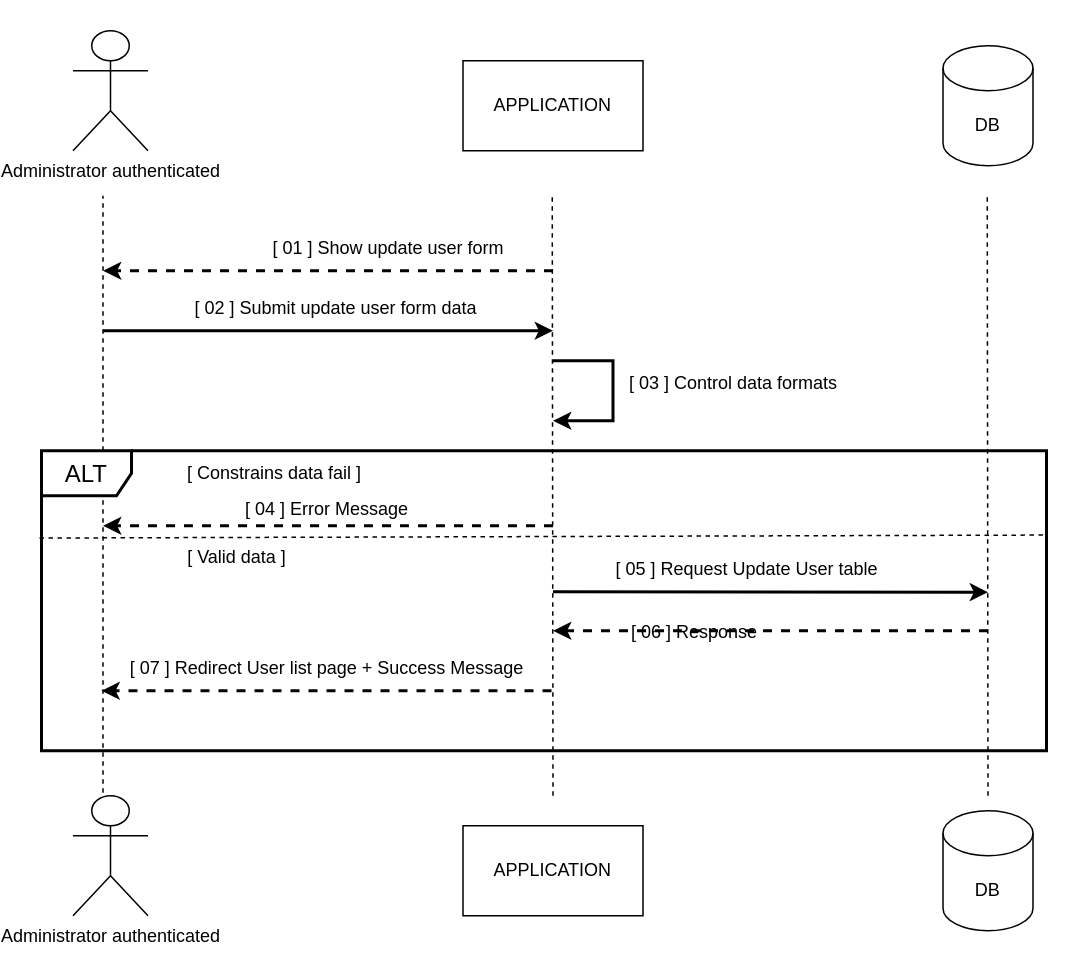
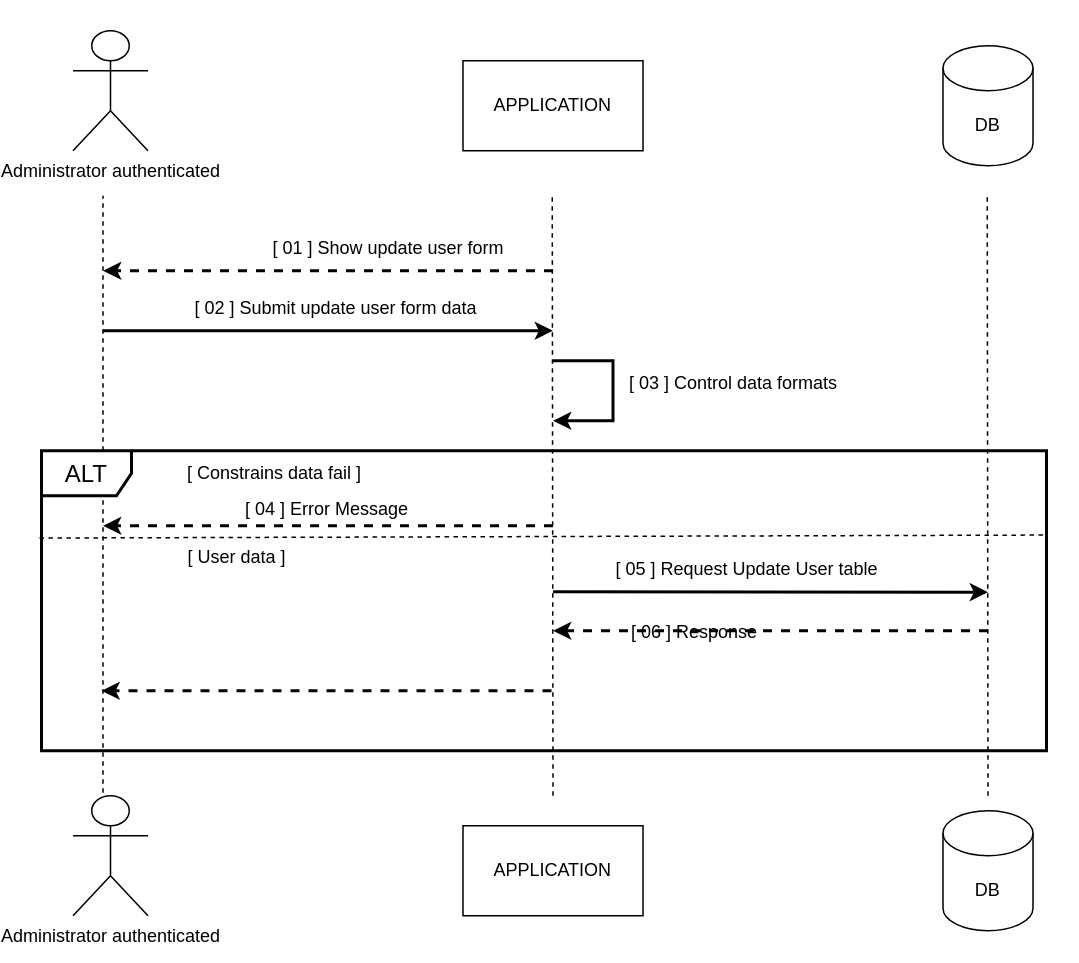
(237, 557) -> (237, 557)
(326, 668) -> none
